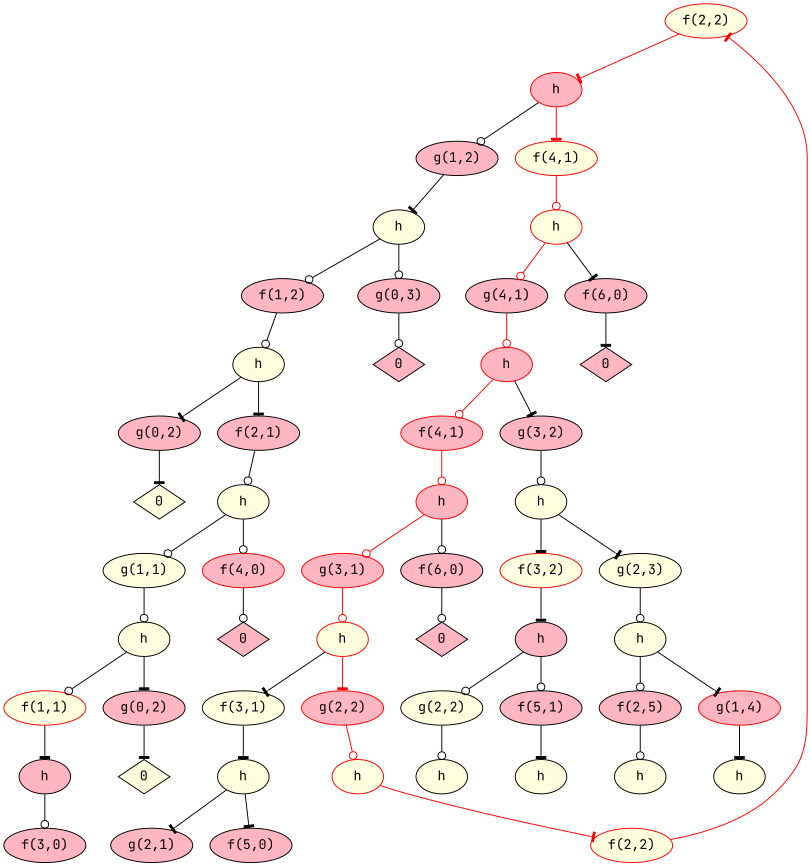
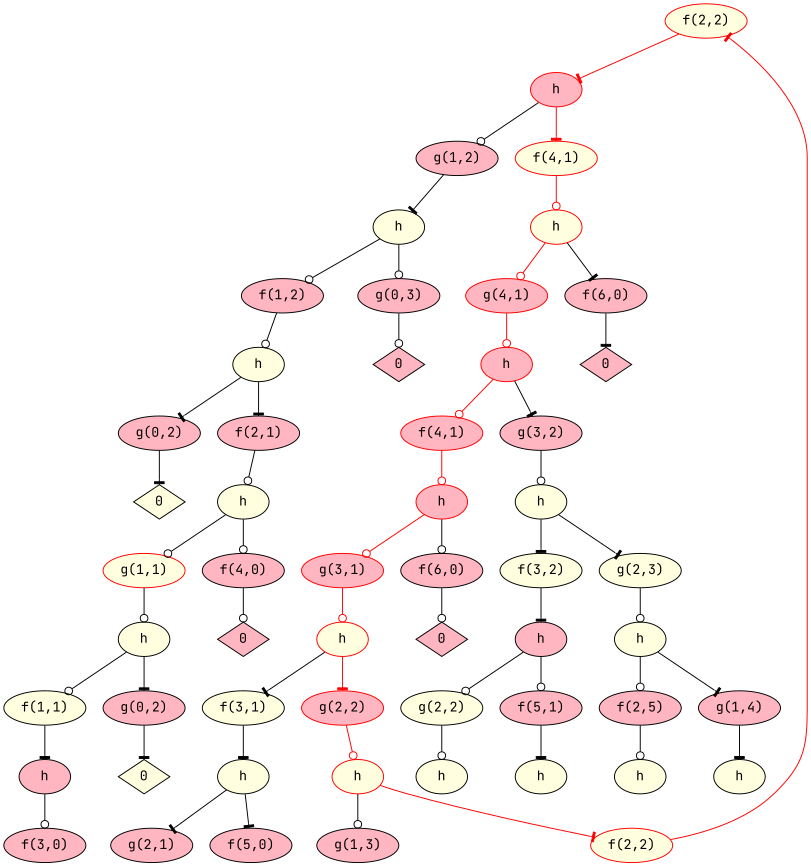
(507, 296) -> (507, 296)
(144, 571) -> (144, 571)
(243, 571) -> (243, 571)
(541, 571) -> (541, 571)
(45, 708) -> (45, 708)
(739, 708) -> (739, 708)
none -> (358, 845)
